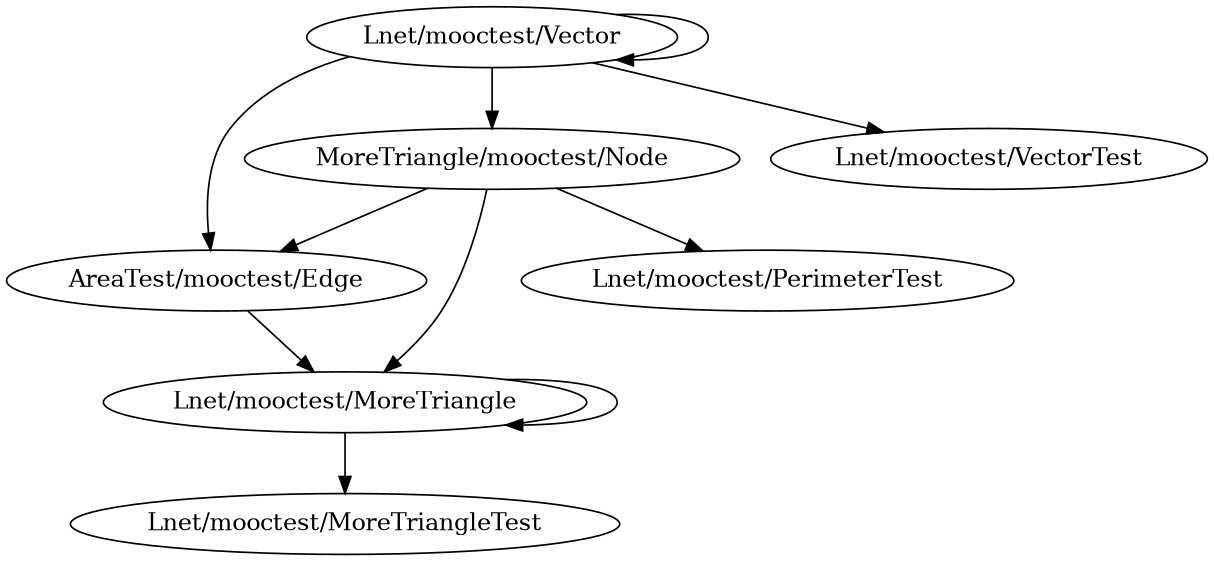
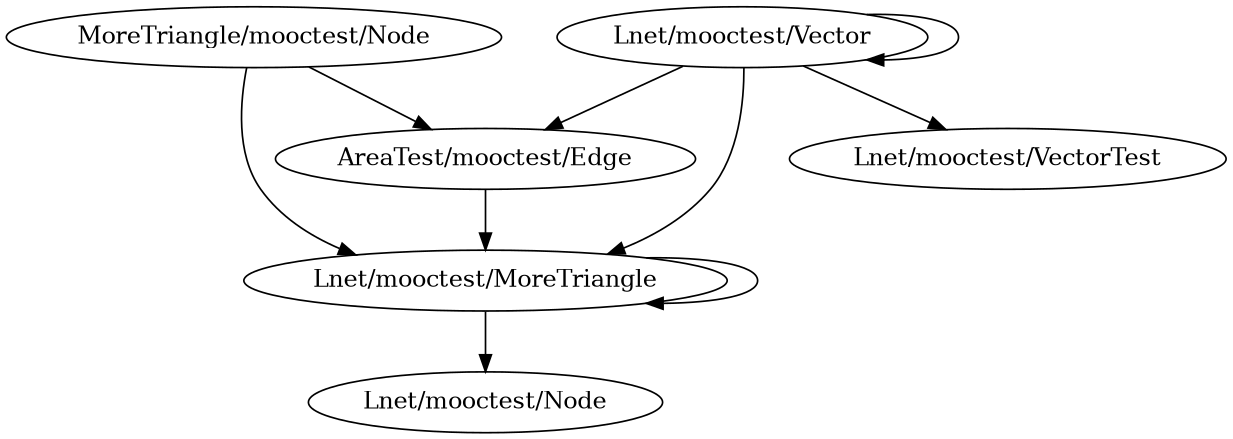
(492, 90) -> (717, 180)
(768, 281) -> none
(345, 524) -> (486, 402)
